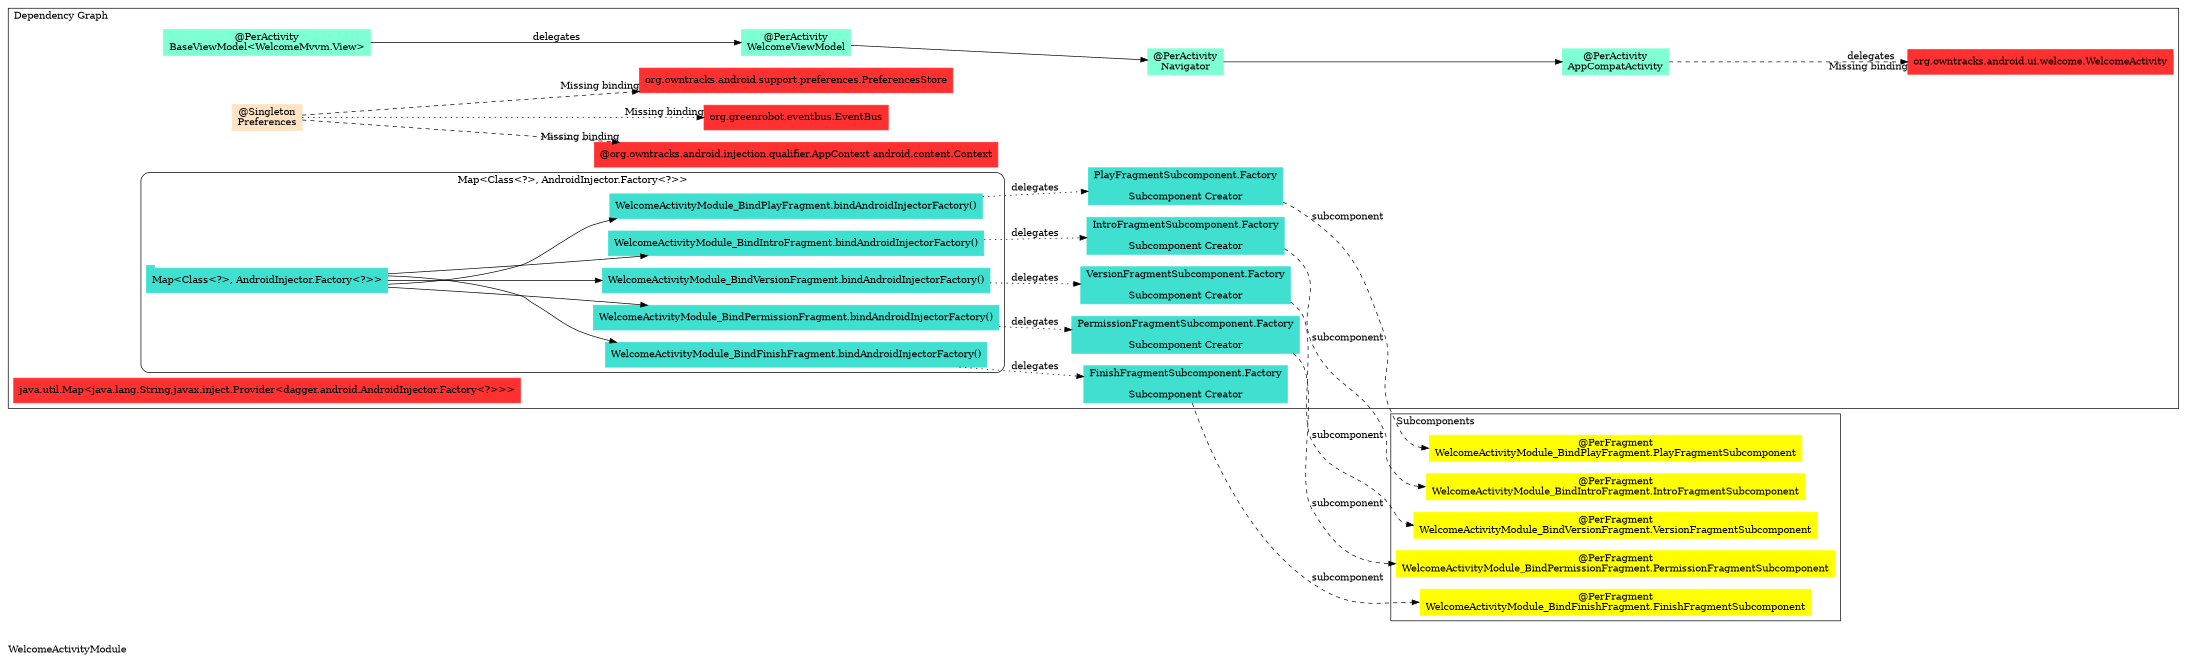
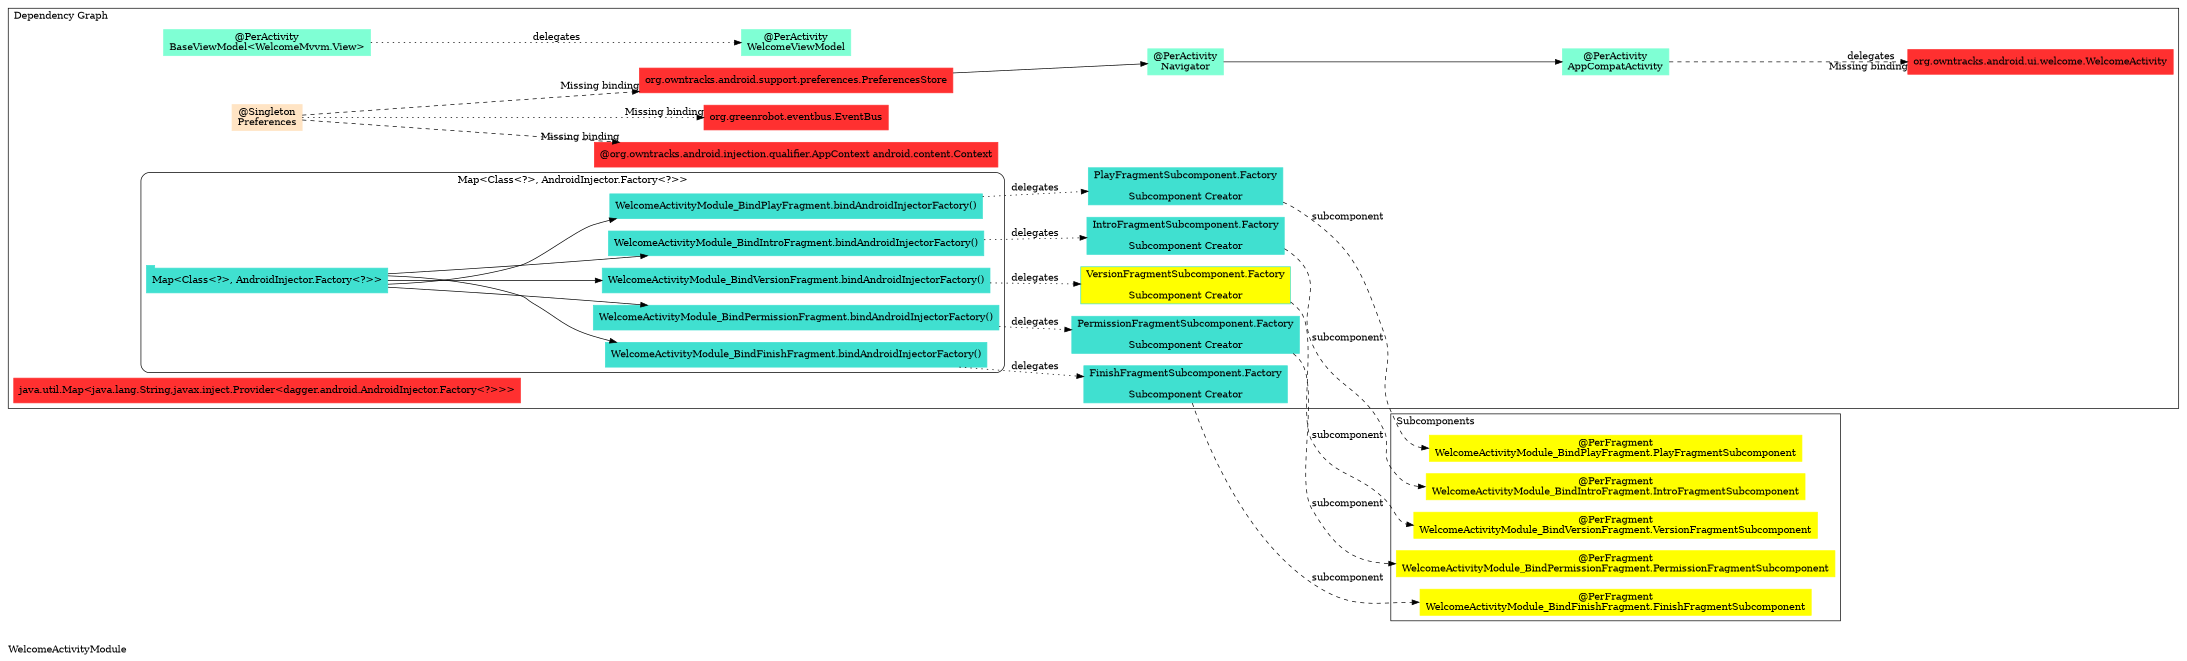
(553, 43) -> (553, 43)
(996, 52) -> (1047, 68)
(1186, 285) -> (1186, 285)
